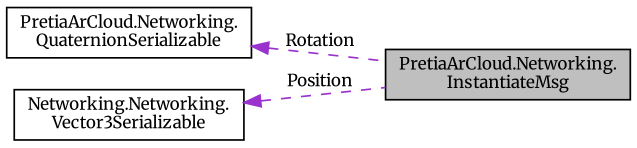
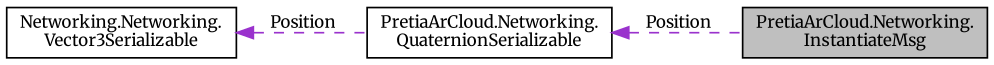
(319, 42) -> (677, 23)
(323, 94) -> (310, 33)
